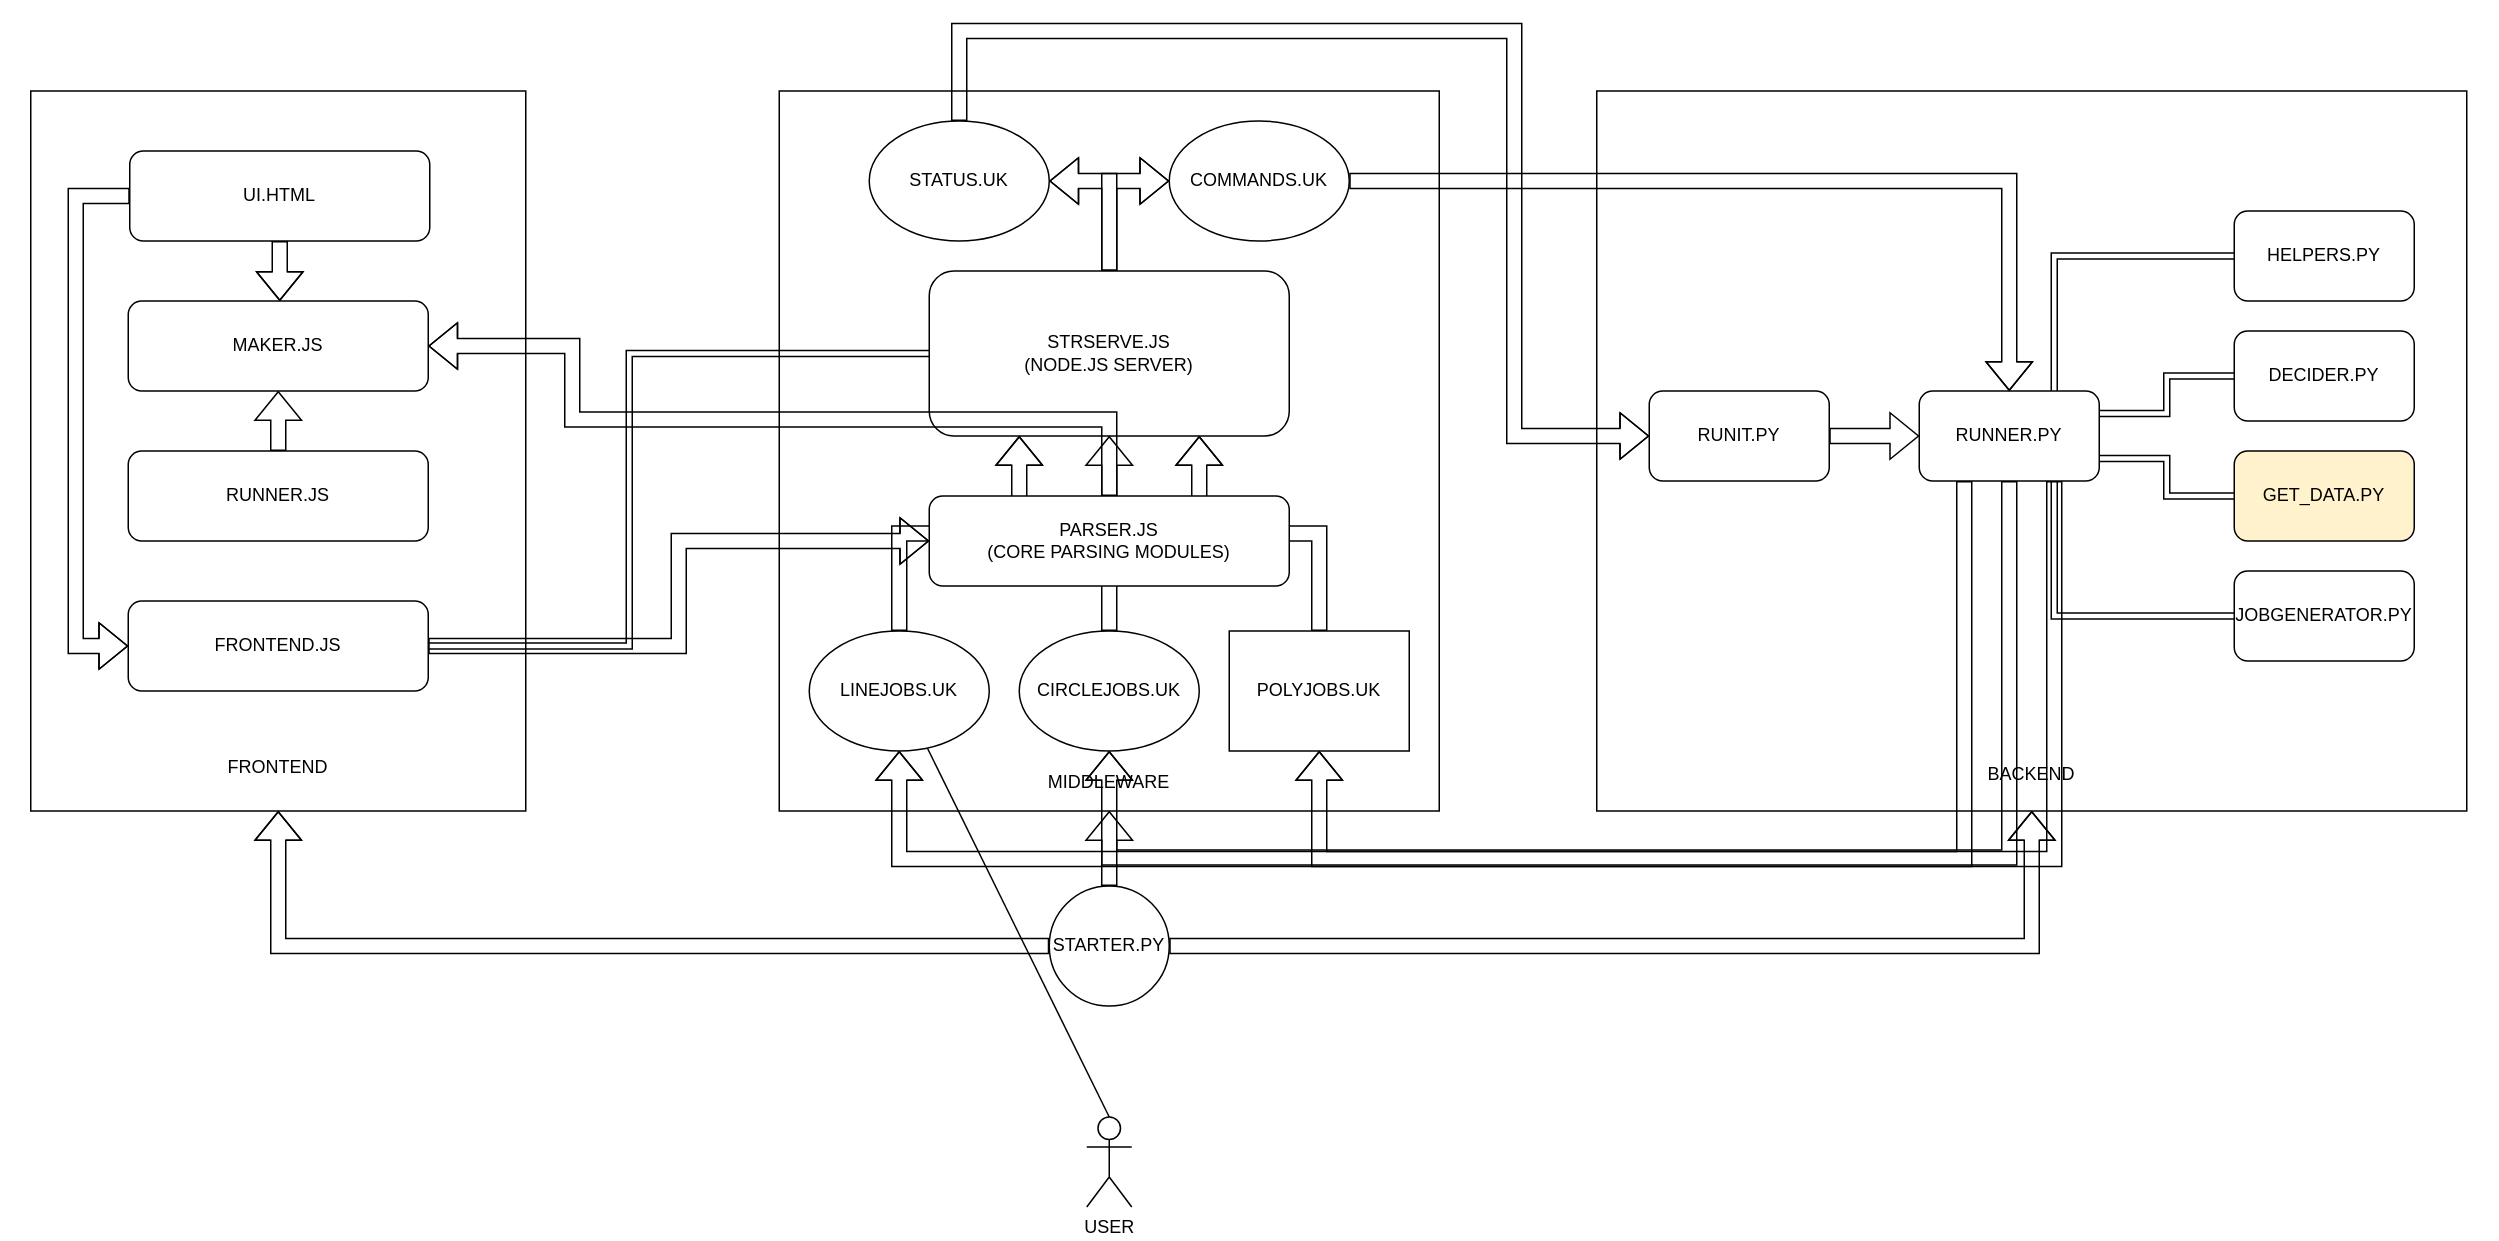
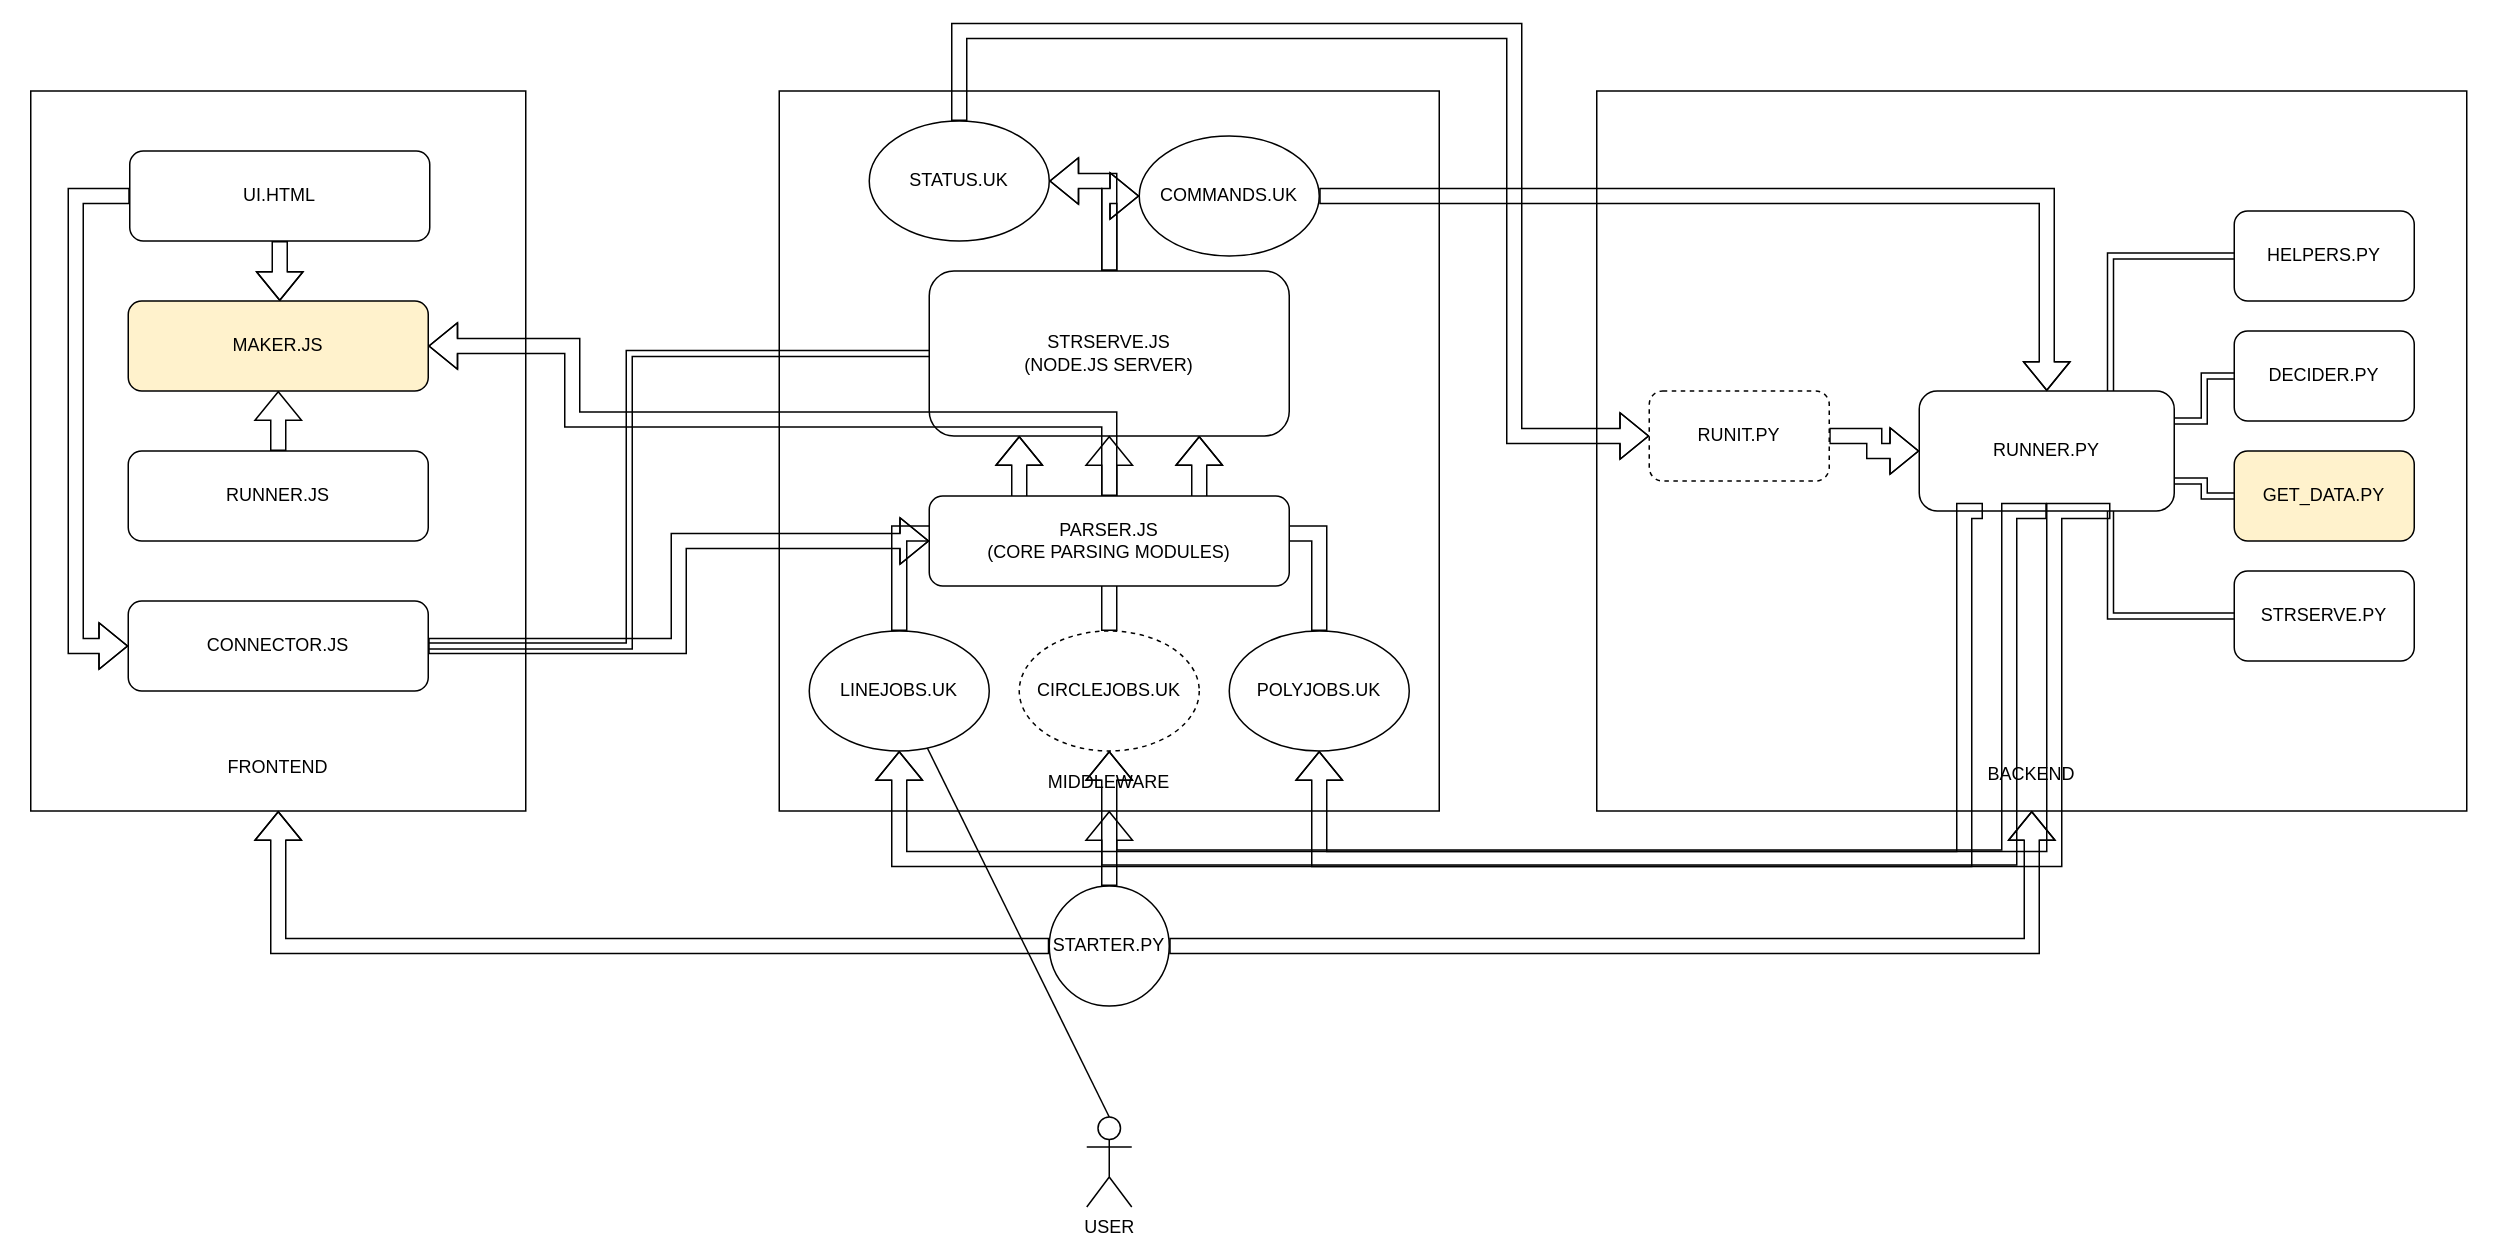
(1259, 181) -> (1229, 196)
(278, 346) -> (278, 346)
(1739, 436) -> (1739, 436)
(2009, 436) -> (2047, 451)
(2324, 616) -> (2324, 616)
(278, 646) -> (278, 646)
(1109, 691) -> (1109, 691)
(1319, 691) -> (1319, 691)
